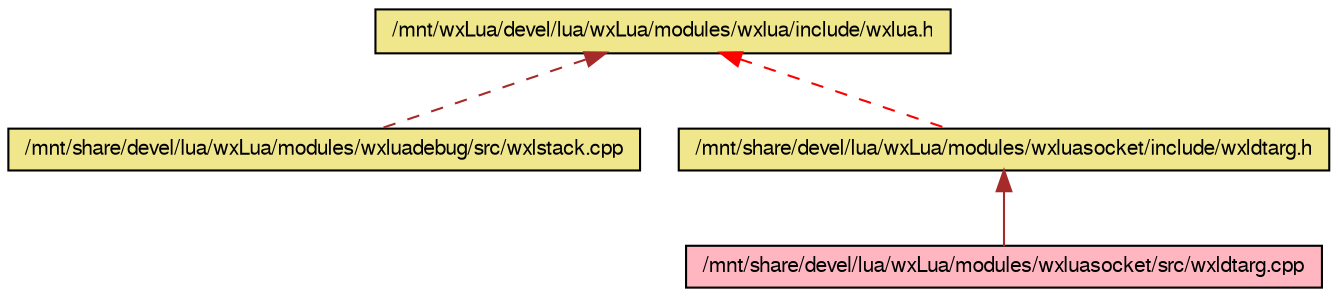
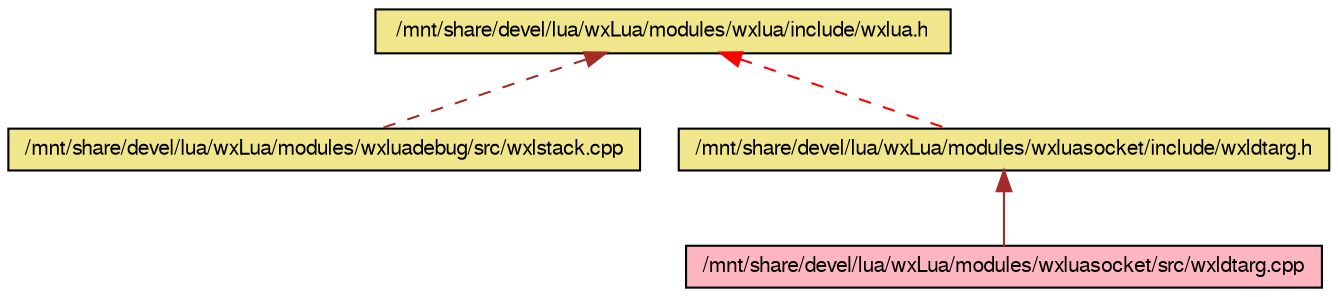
(663, 31) -> (663, 31)
